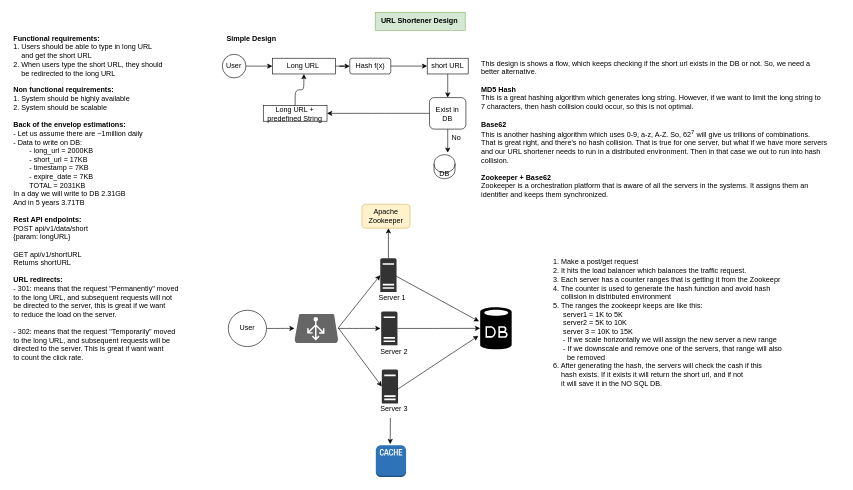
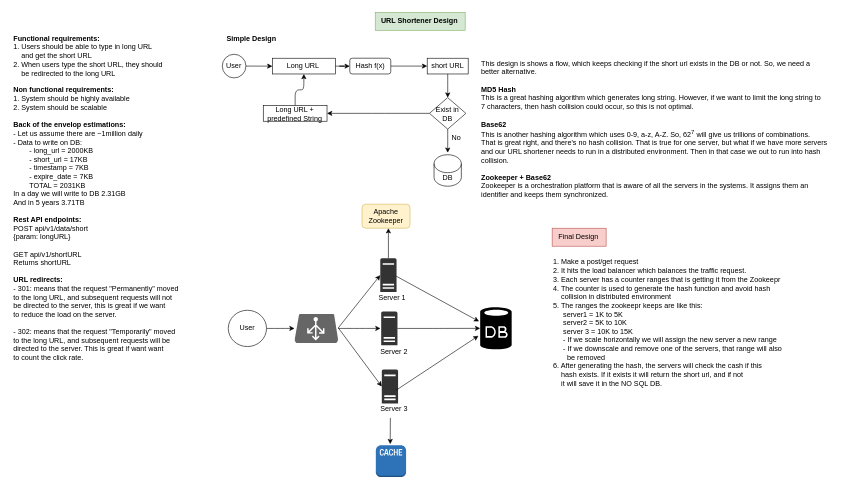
(448, 113) -> (448, 113)
(445, 167) -> (448, 171)
none -> (579, 237)
